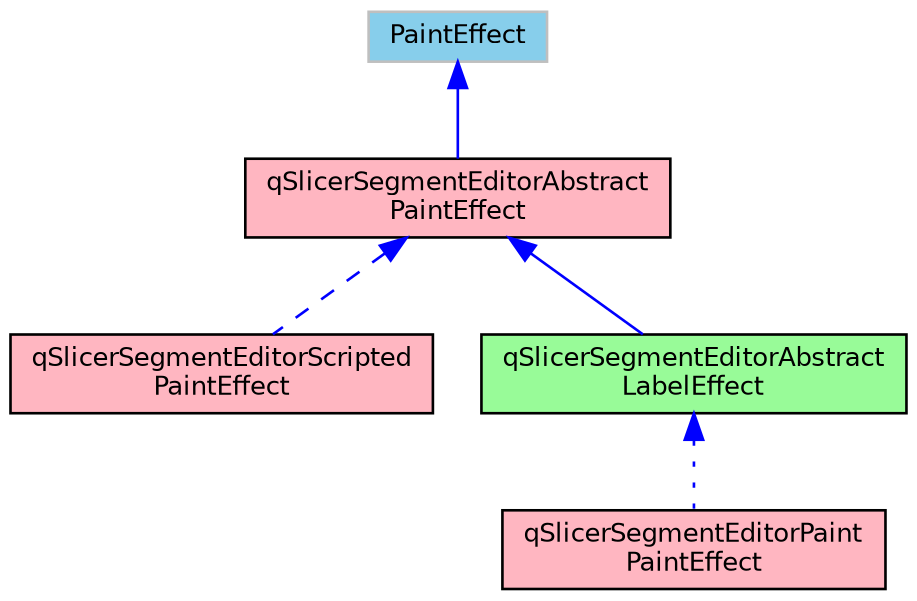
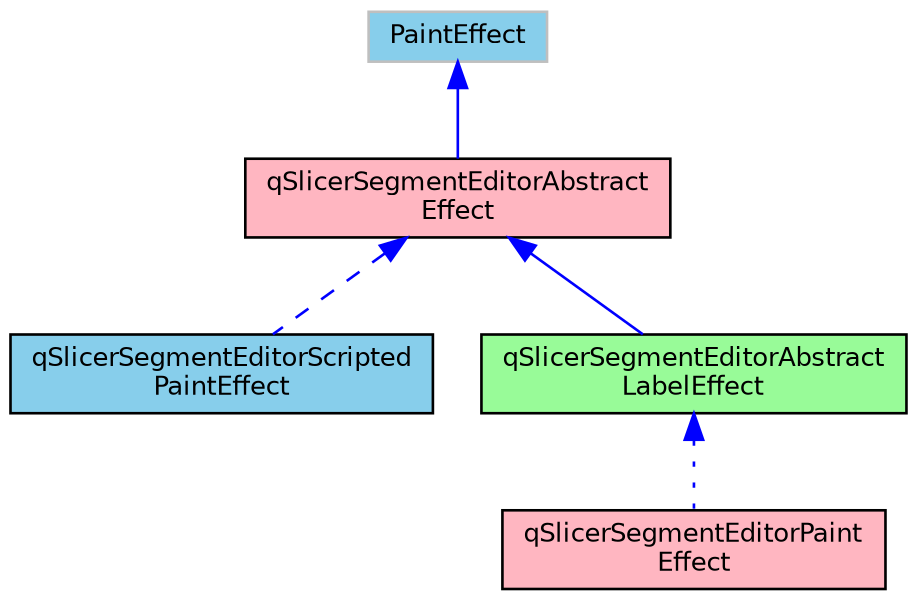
(458, 198) -> (458, 198)
(222, 374) -> (222, 374)
(694, 550) -> (694, 550)
